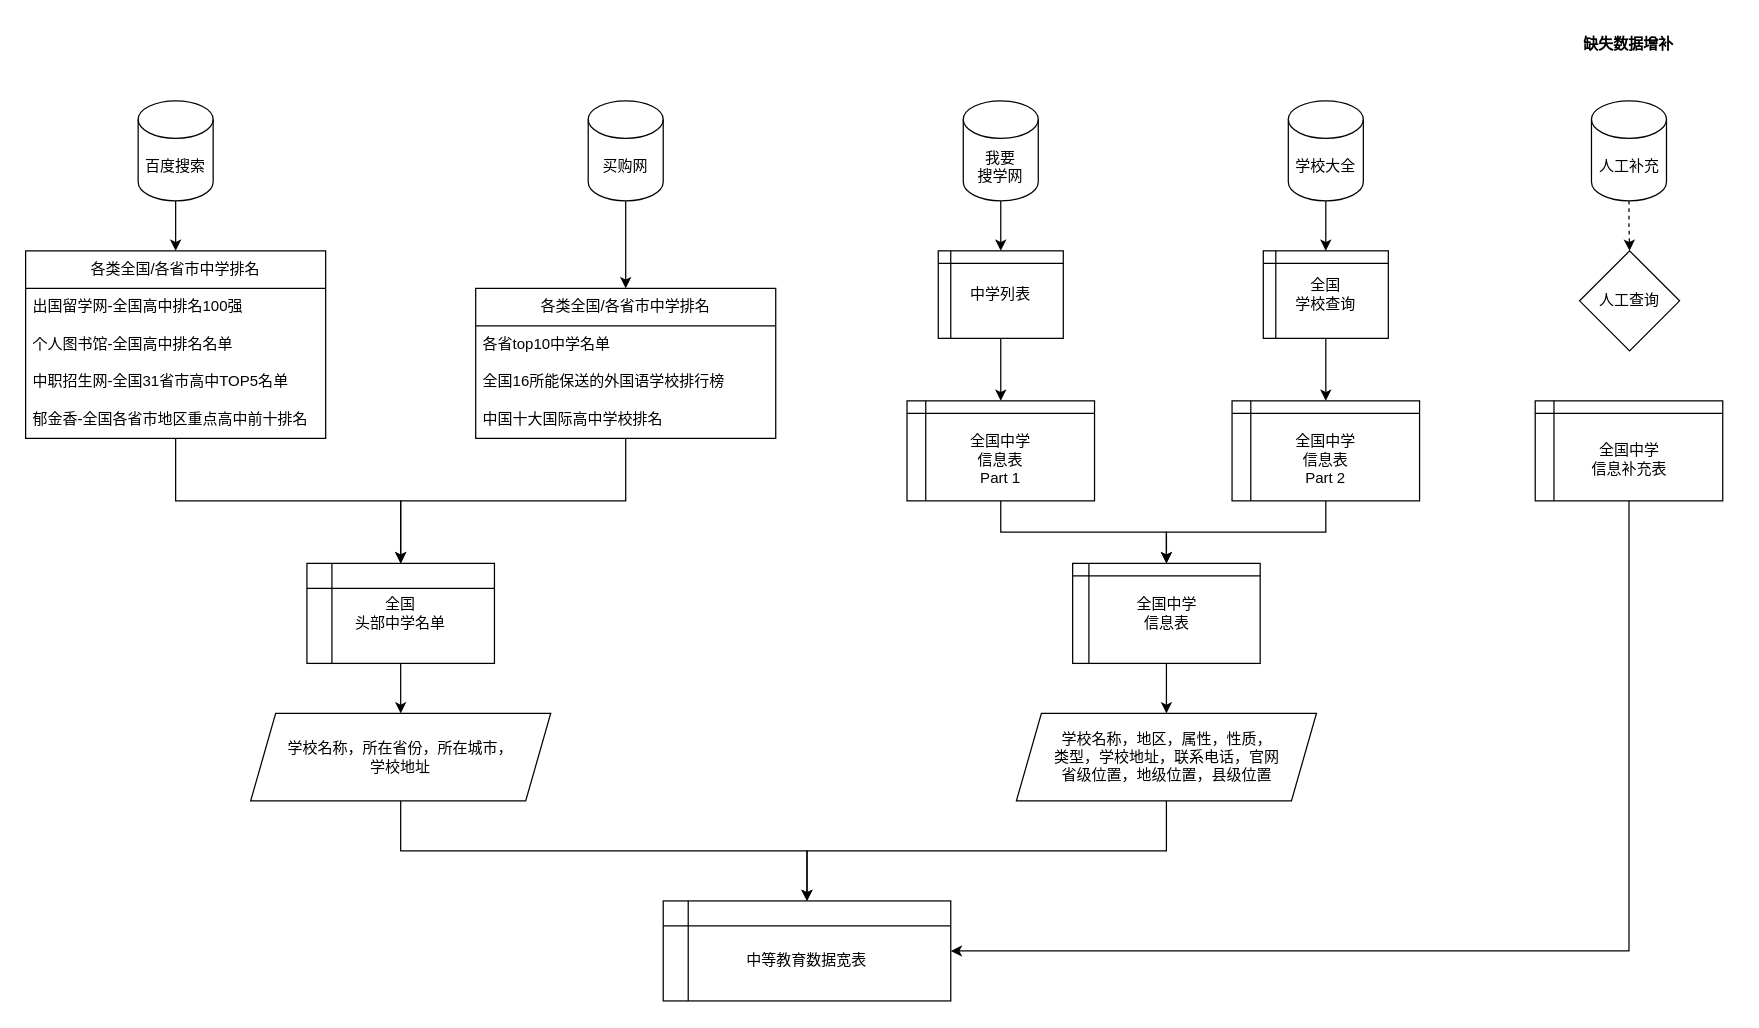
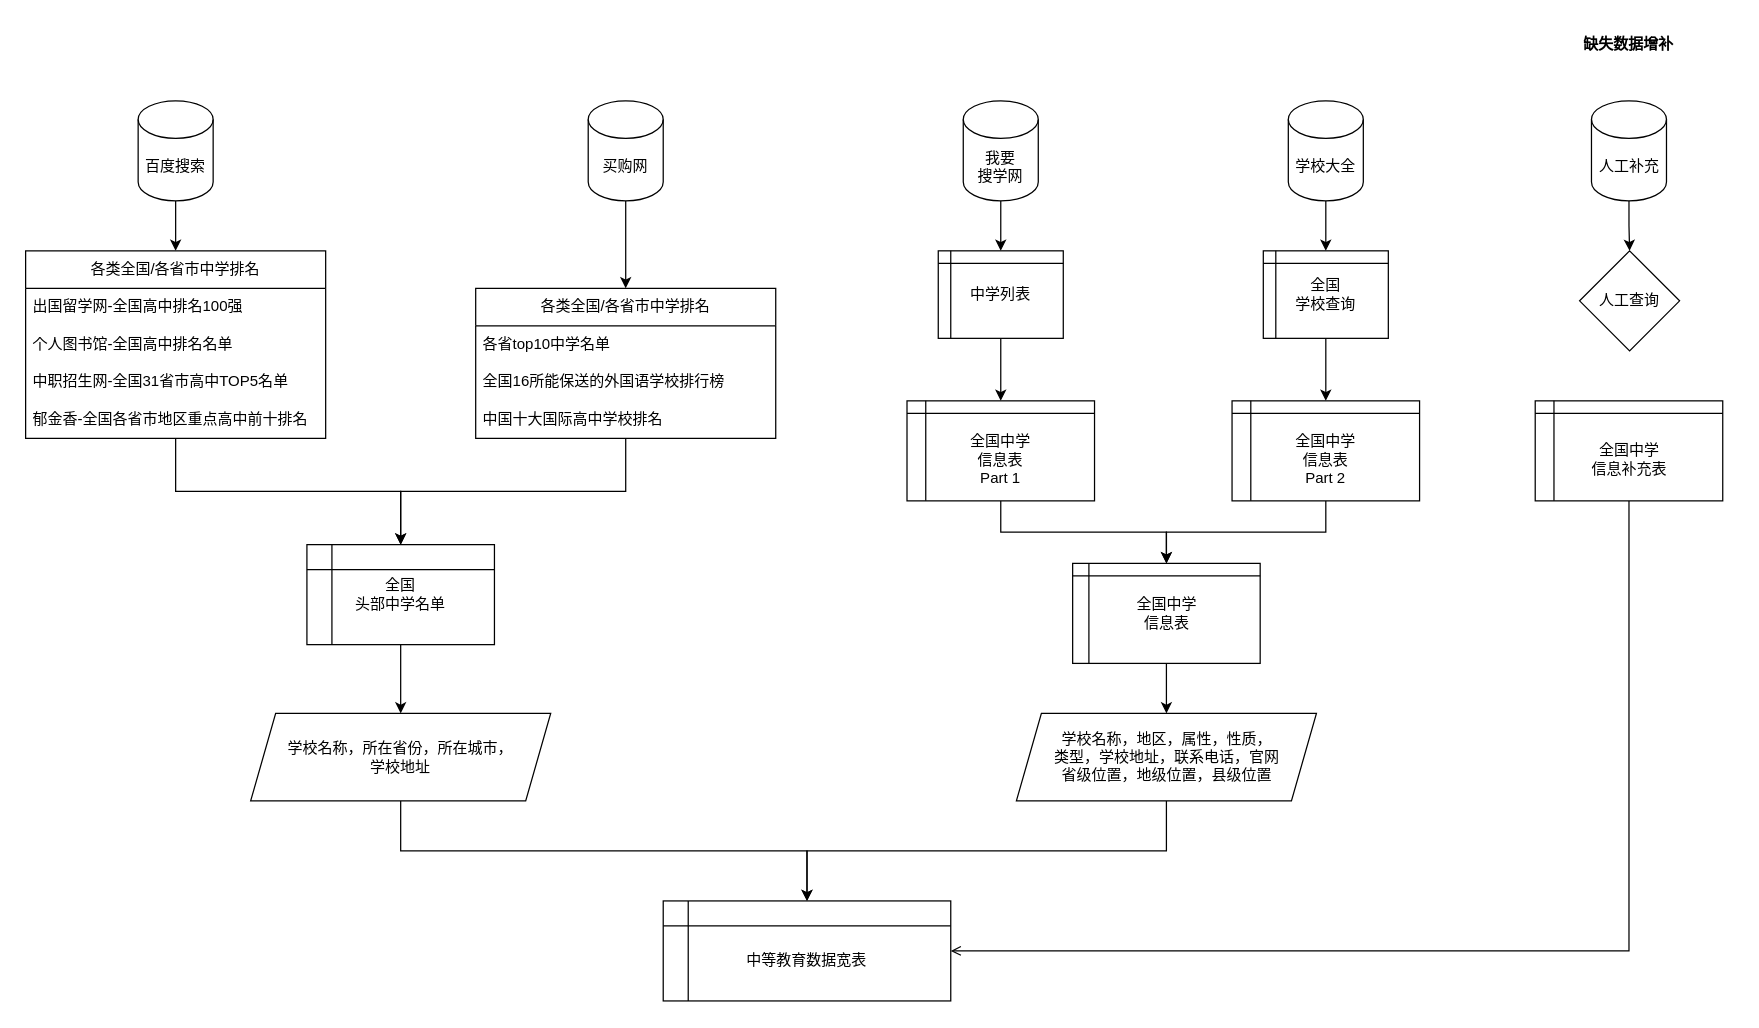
(1629, 221) -> (1629, 221)
(401, 613) -> (401, 594)
(961, 951) -> (958, 951)
